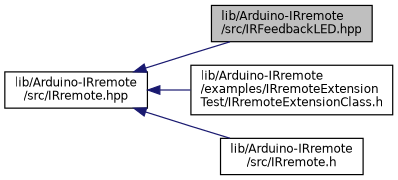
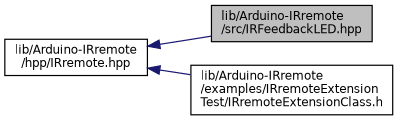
(76, 90) -> (76, 57)
(292, 156) -> none
